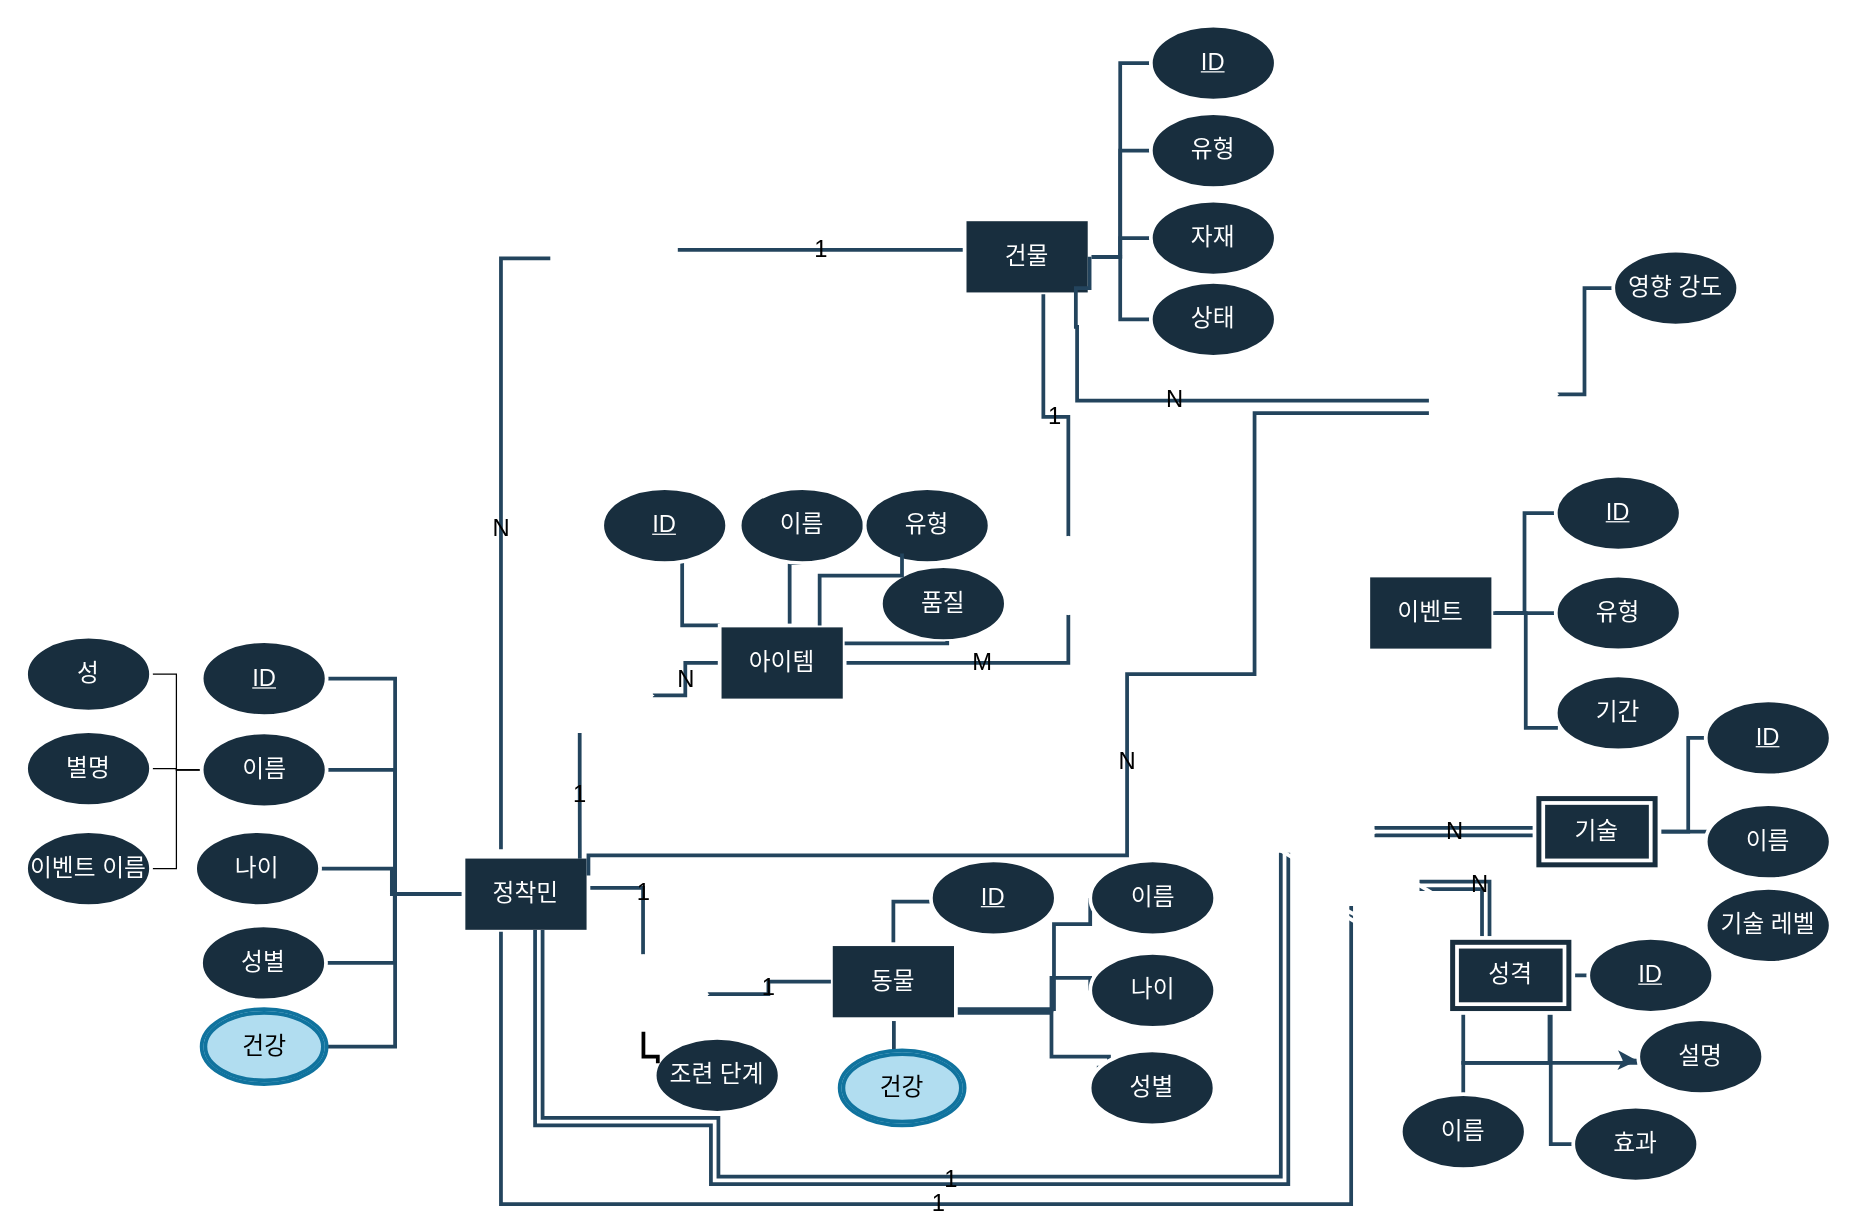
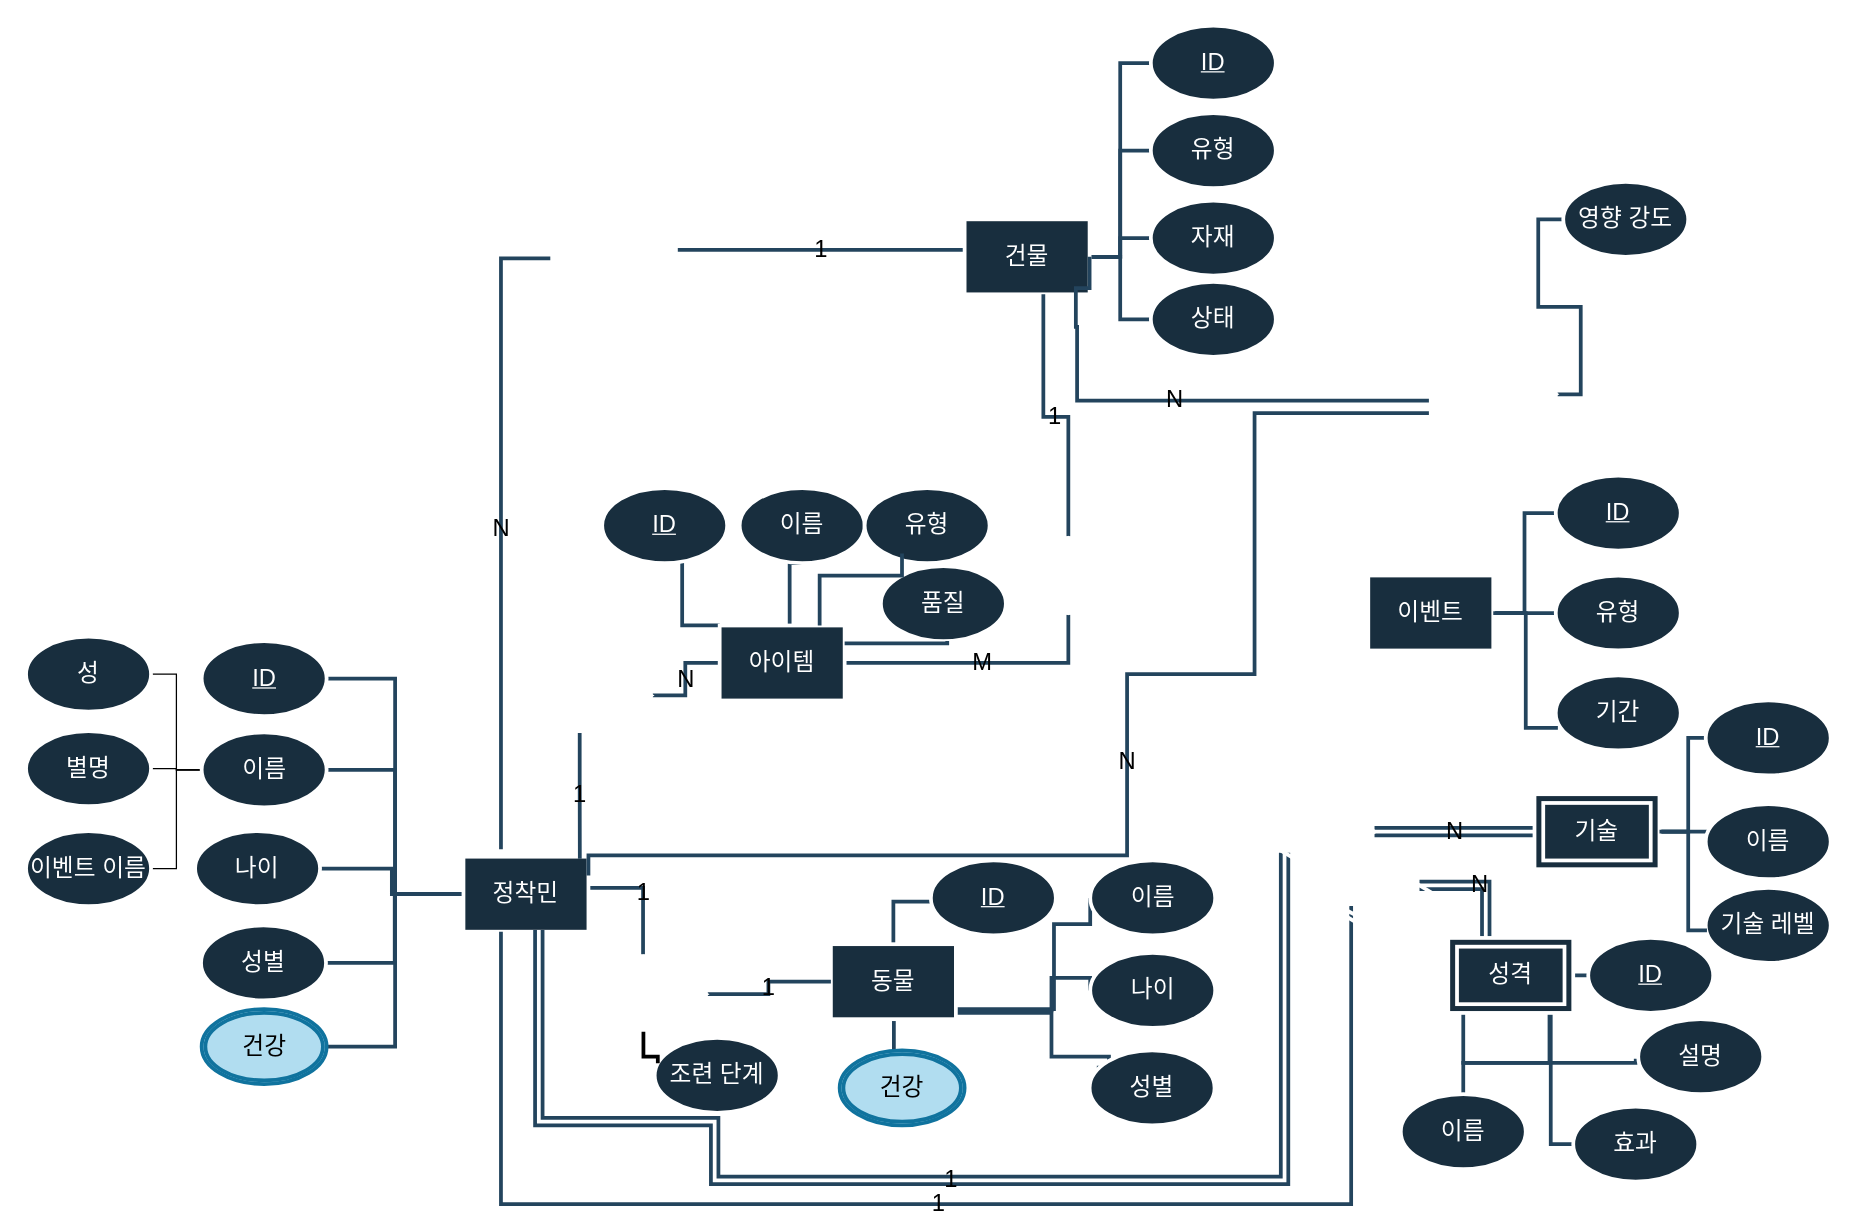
(1676, 288) -> (1626, 219)
none -> (1688, 891)
(1630, 1061) -> (1623, 1063)
